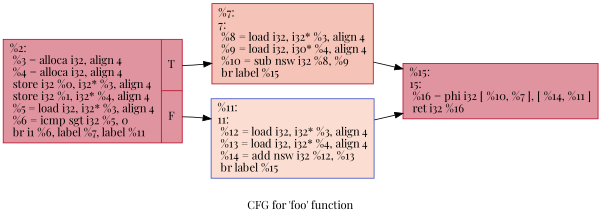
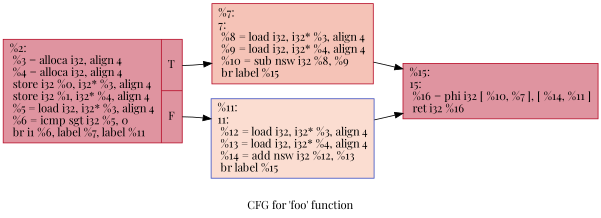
(293, 49) -> (292, 49)
